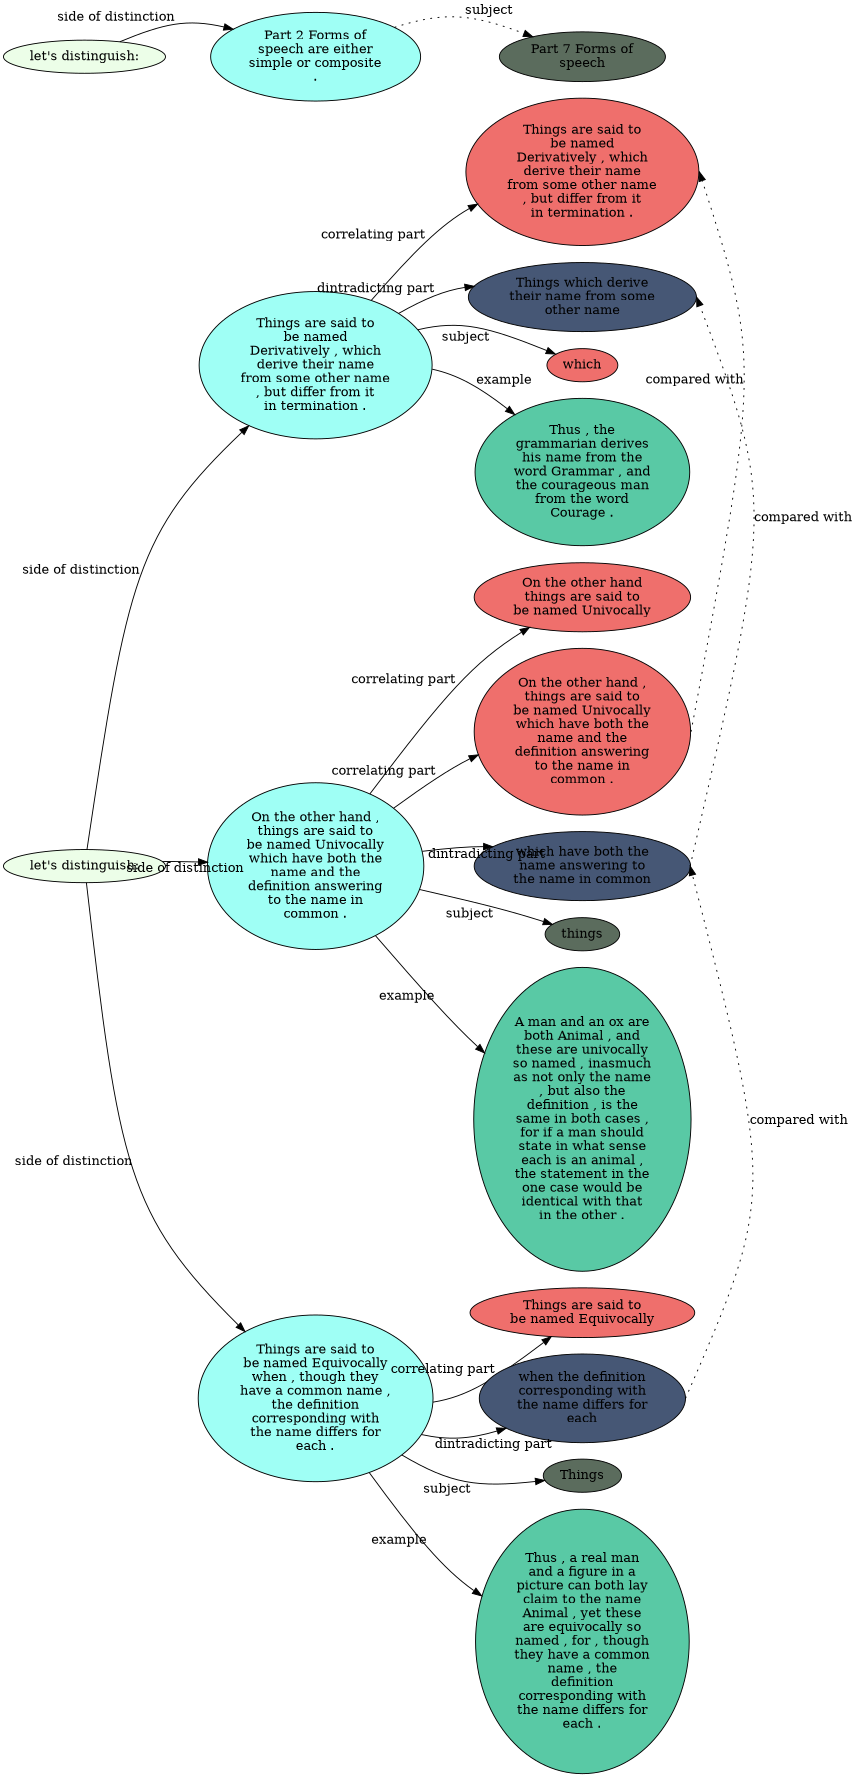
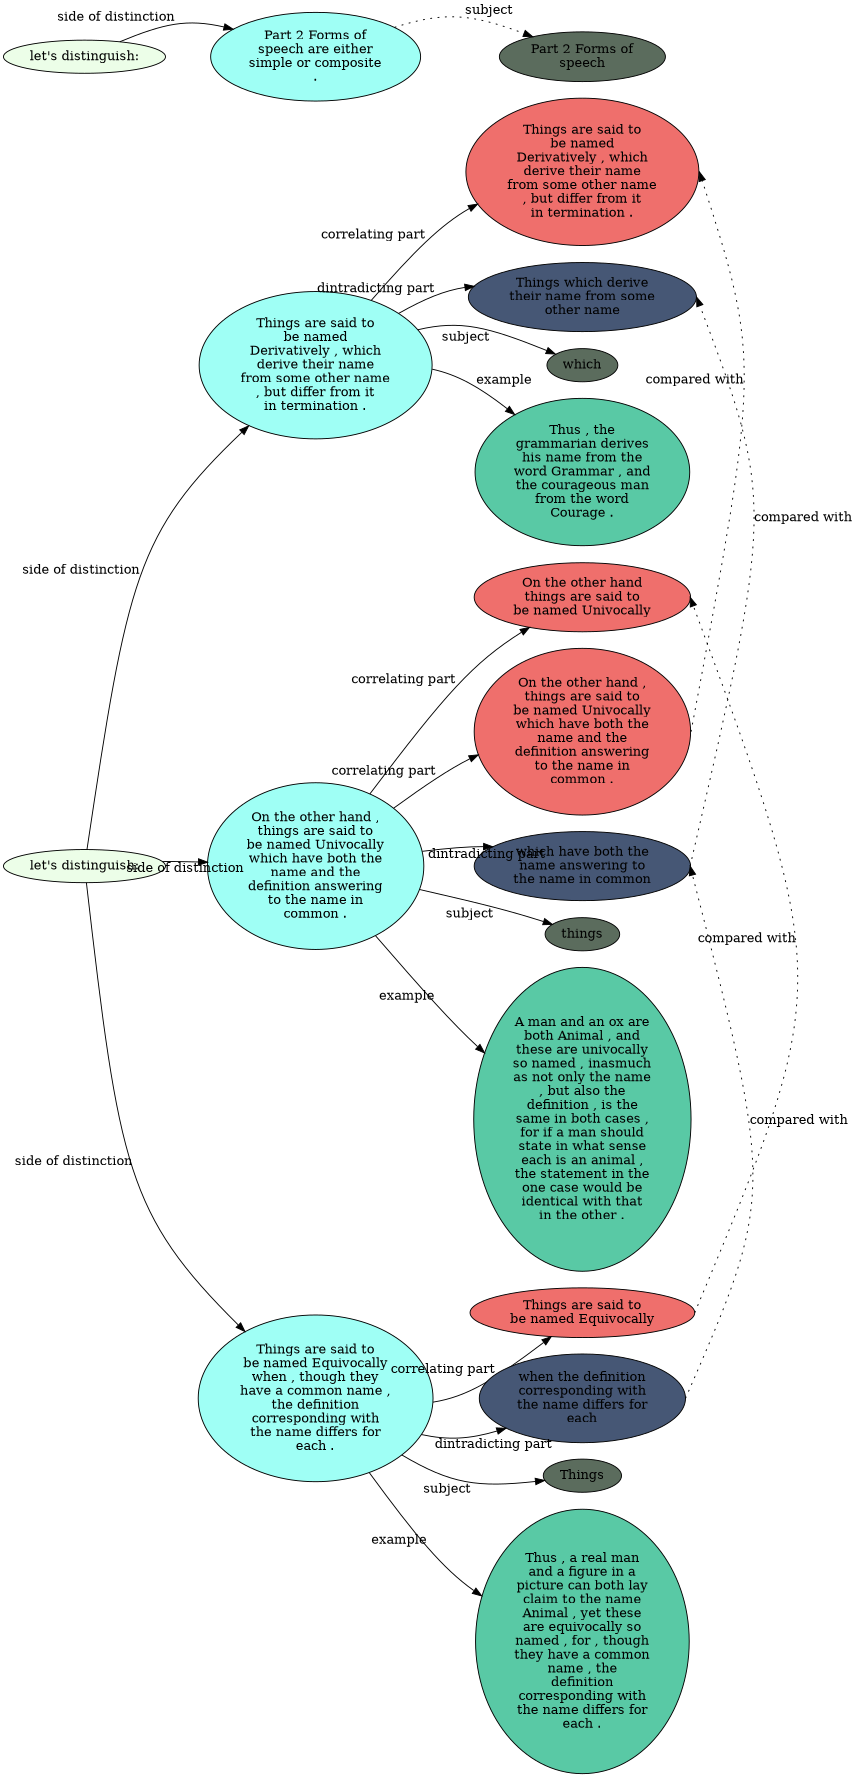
(582, 57) -> (582, 57)
(582, 365) -> (582, 365)
none -> (796, 960)
